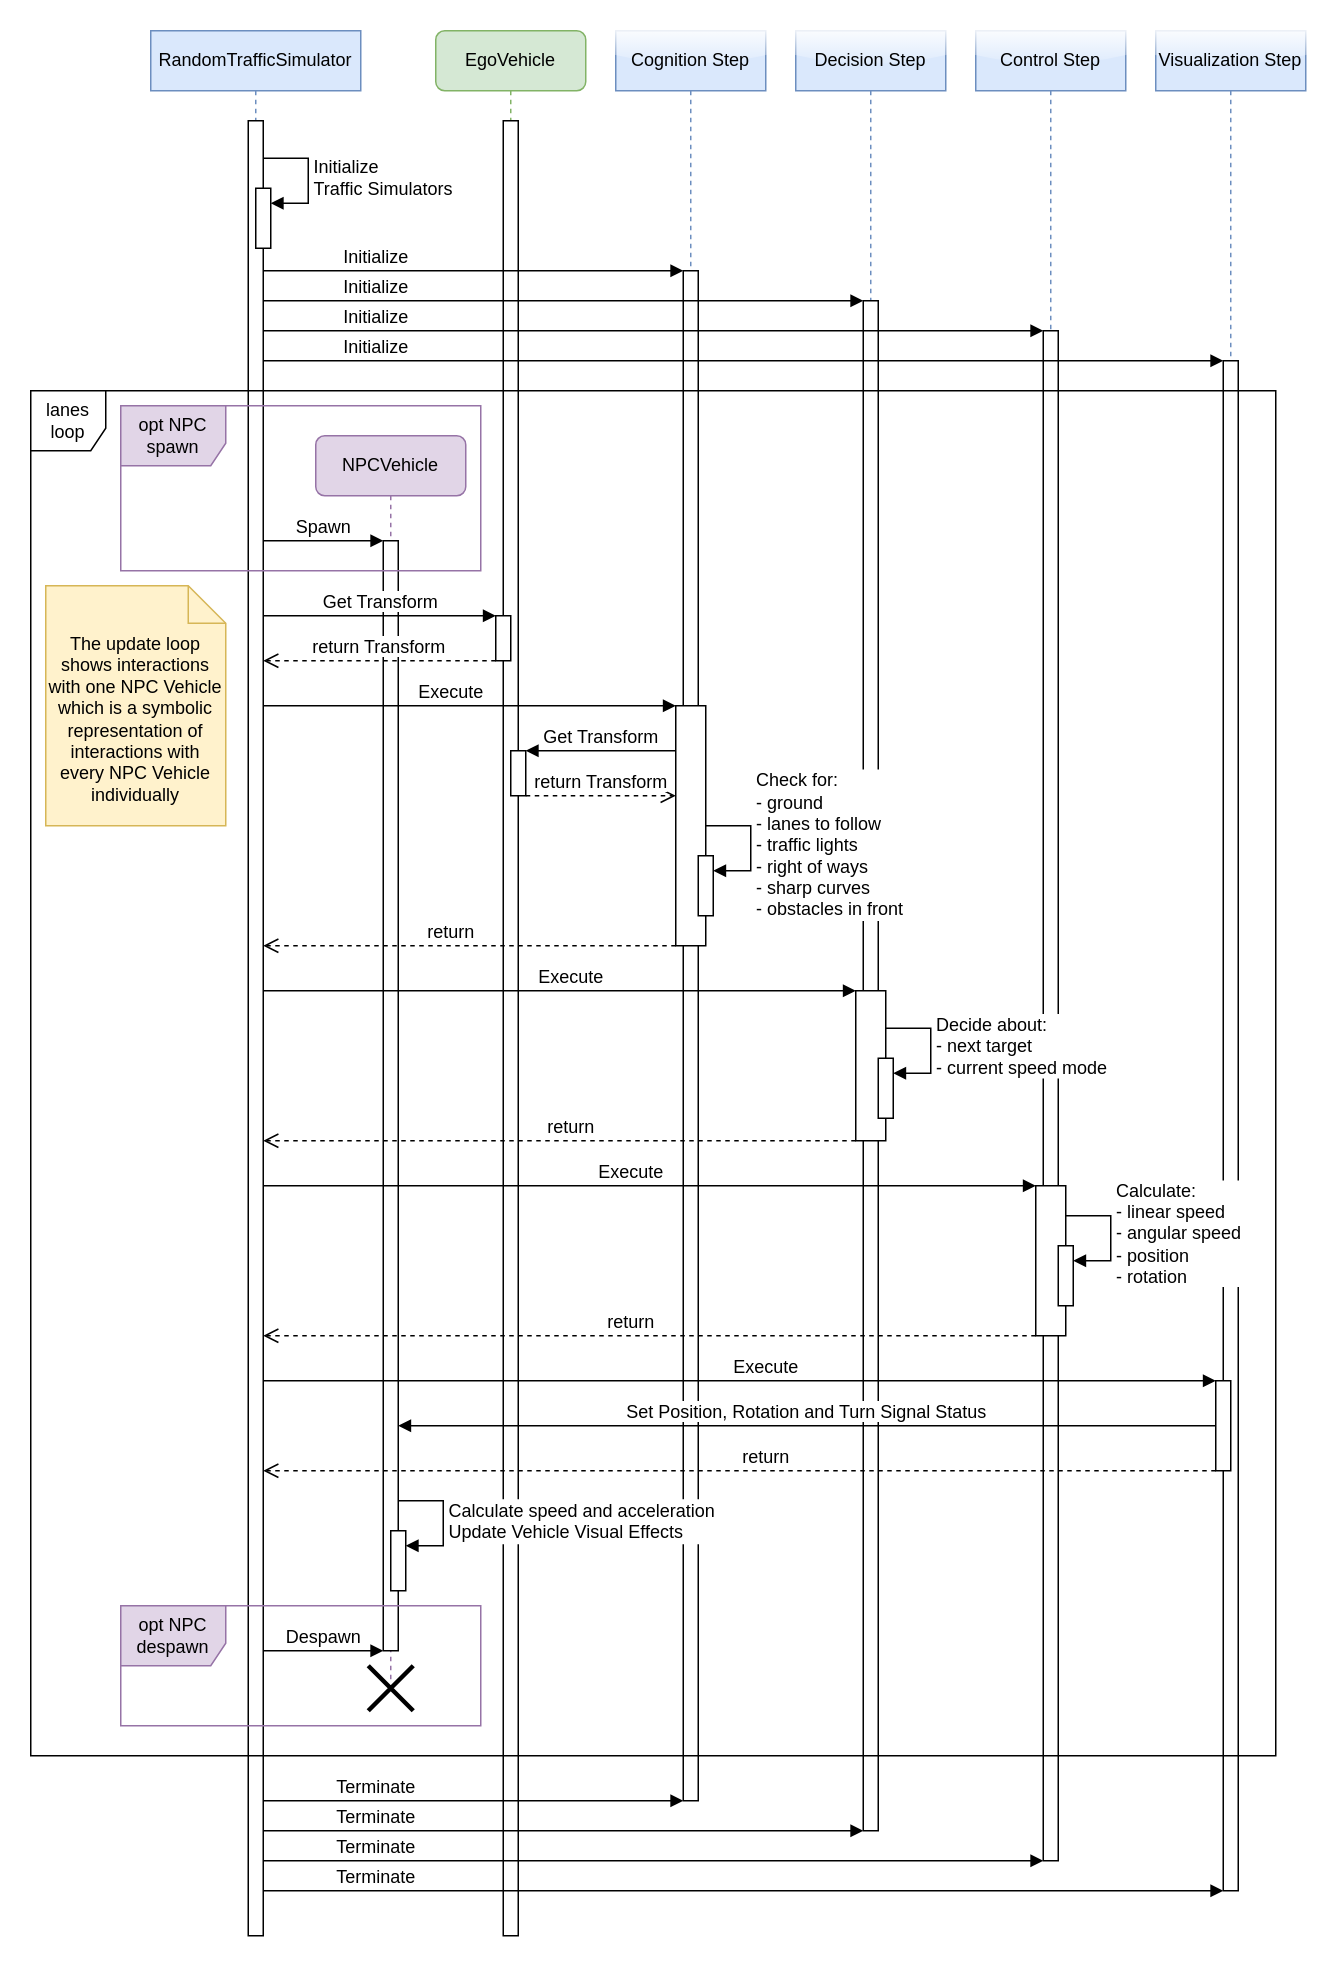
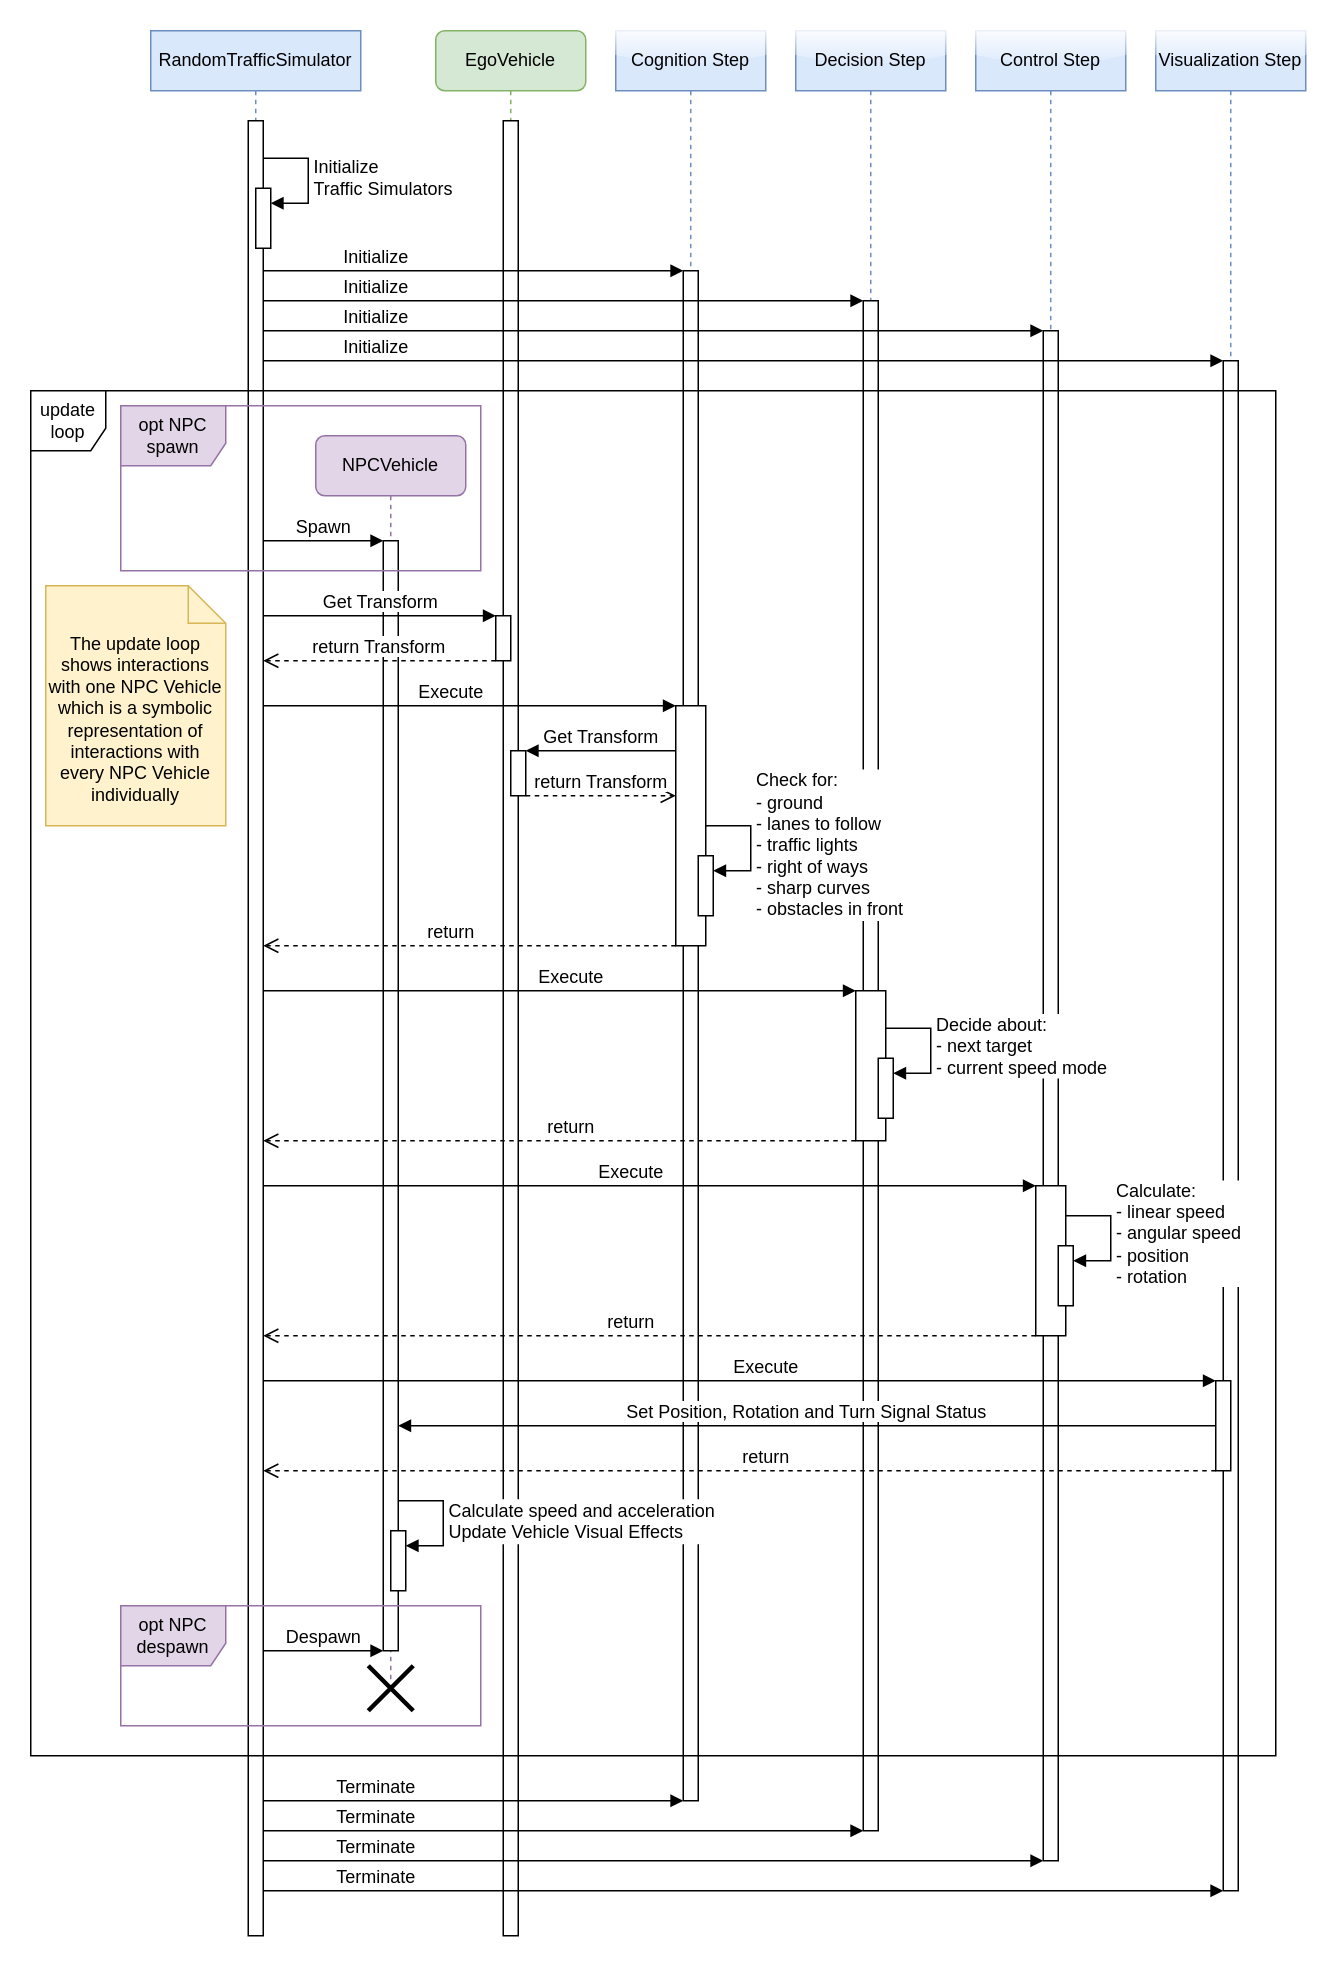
(68, 421) -> (68, 421)
